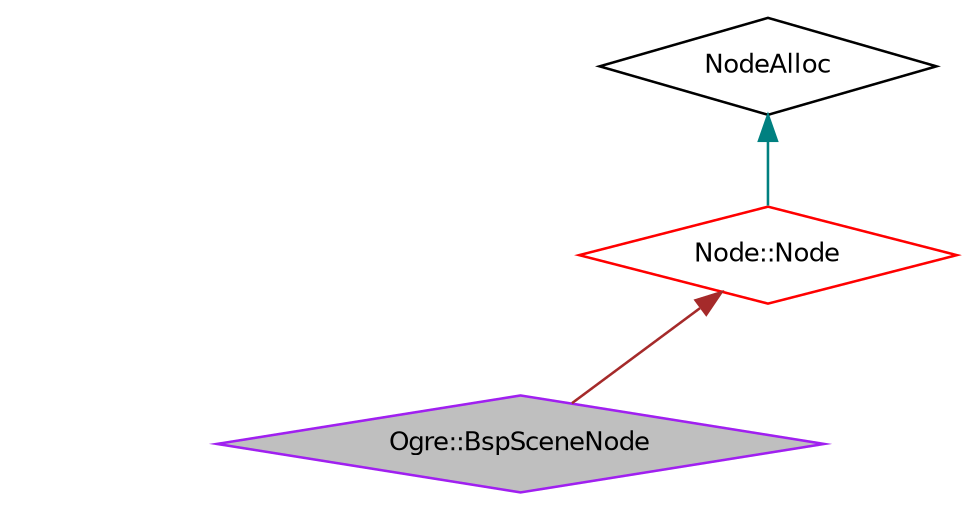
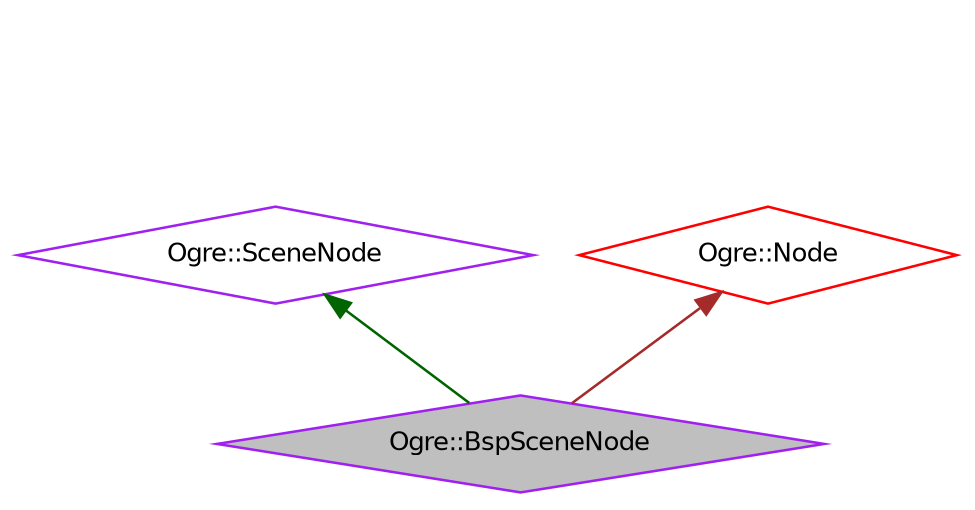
(768, 66) -> none
none -> (276, 255)
(768, 255) -> (768, 255)
